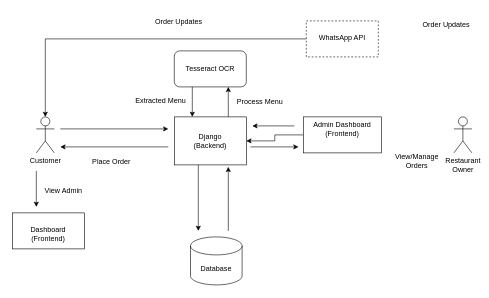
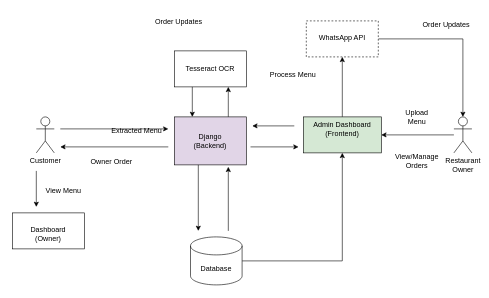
(45, 39) -> none
(210, 69) -> (210, 69)
(161, 101) -> (137, 131)
(261, 102) -> (294, 75)
none -> (463, 111)
none -> (417, 117)
(342, 135) -> (342, 135)
none -> (386, 135)
(210, 141) -> (210, 141)
(275, 141) -> (342, 62)
none -> (342, 158)
(112, 162) -> (112, 162)
(64, 191) -> (64, 191)
(48, 226) -> (48, 226)
